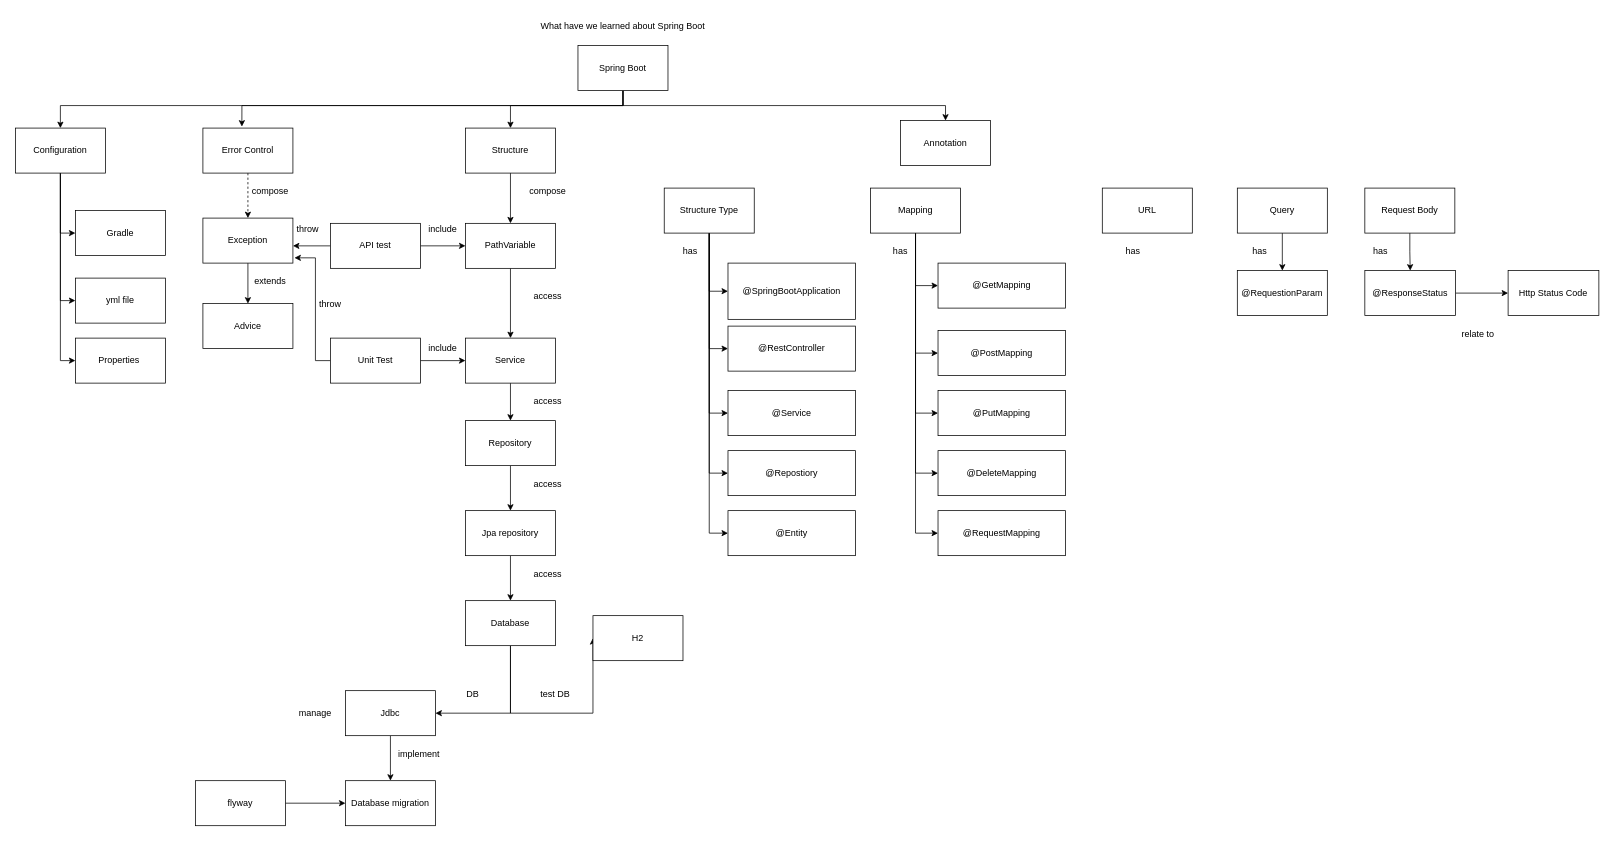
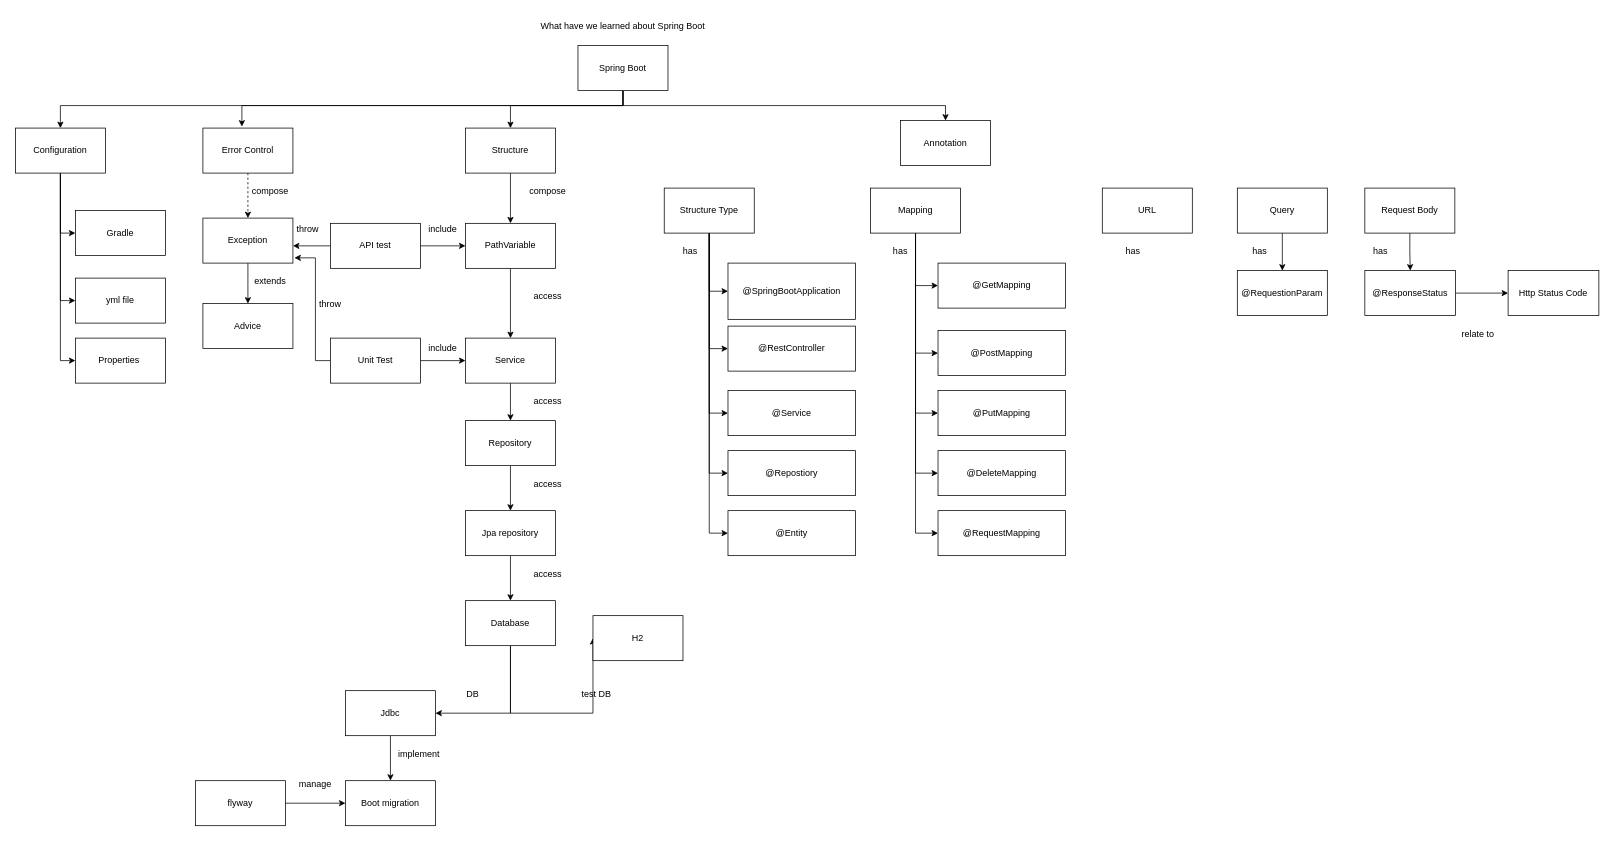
(555, 694) -> (597, 694)
(315, 713) -> (315, 784)
(390, 803) -> (390, 803)
